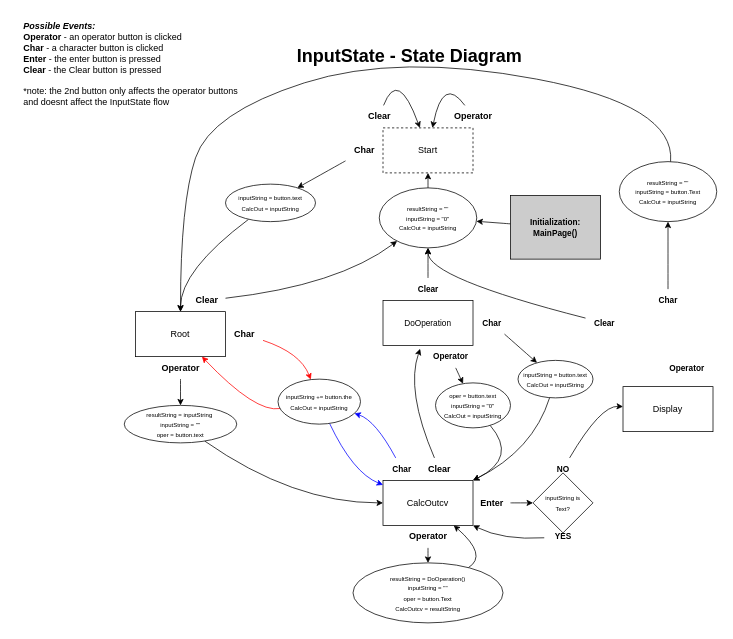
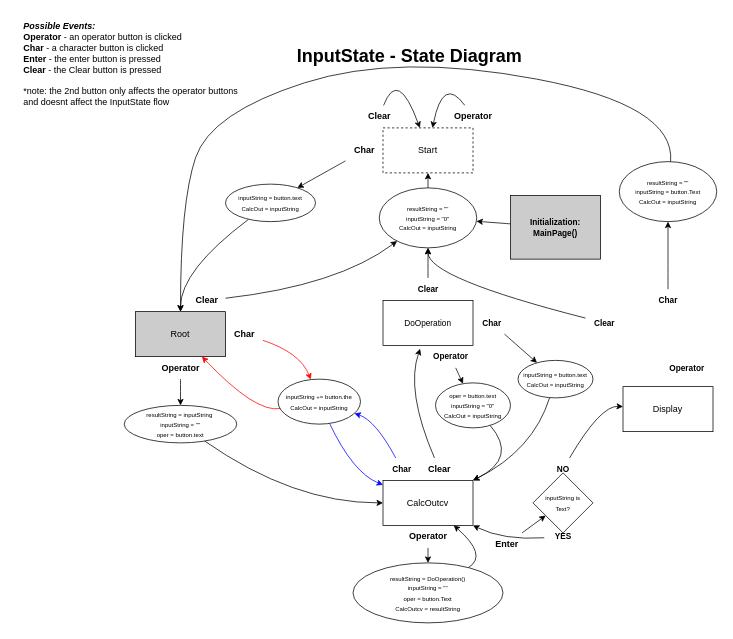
(180, 334) -> (180, 334)
(492, 503) -> (507, 544)
